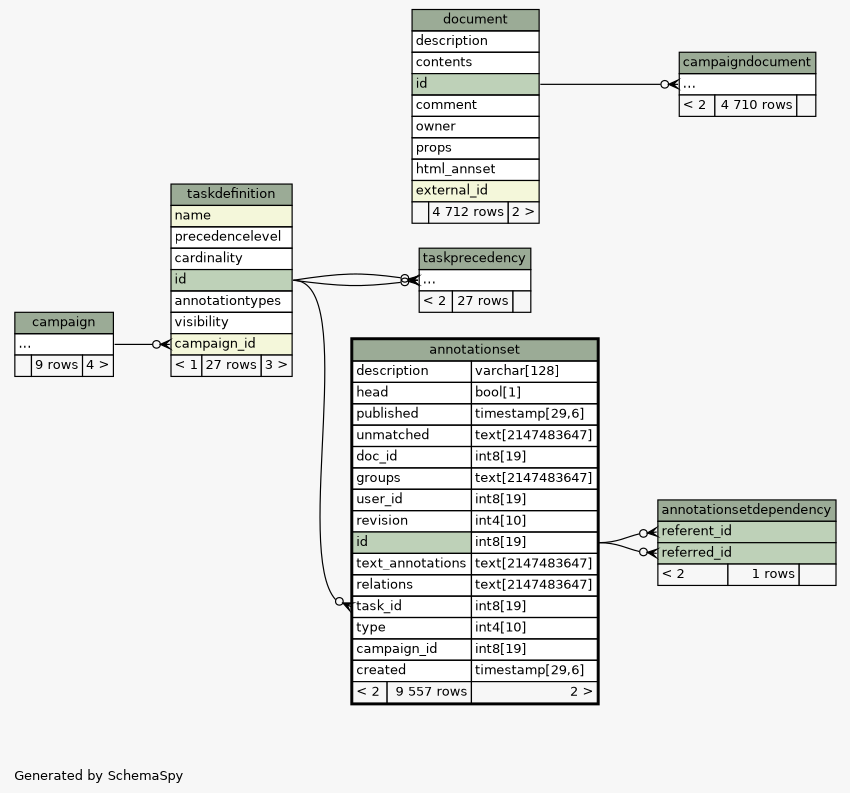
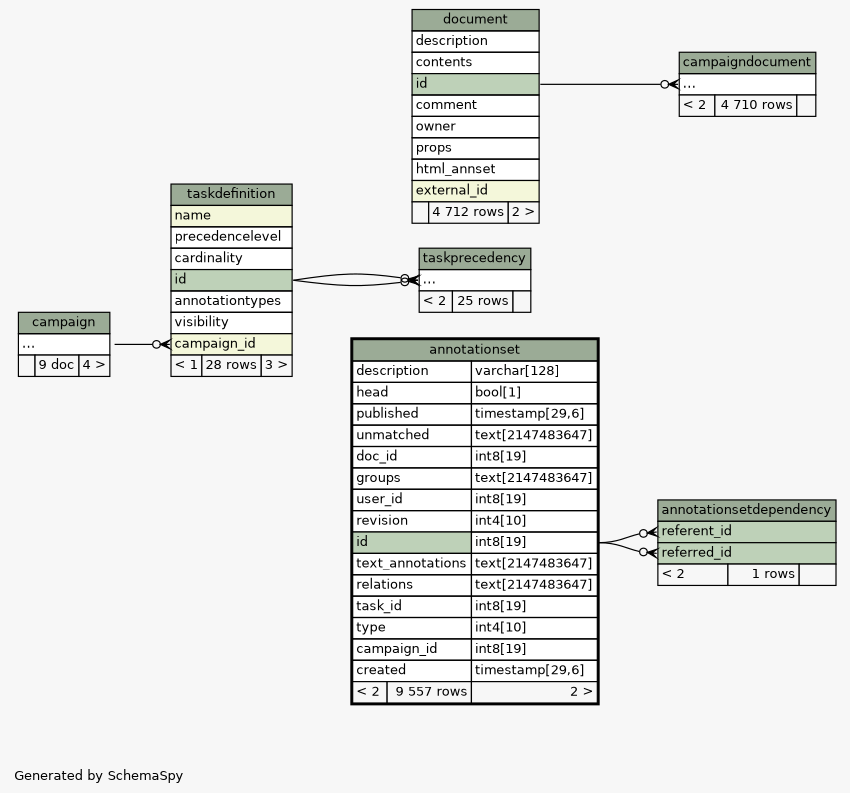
(483, 301) -> (483, 301)
(57, 365) -> (57, 365)
(232, 365) -> (232, 365)
(323, 435) -> none
